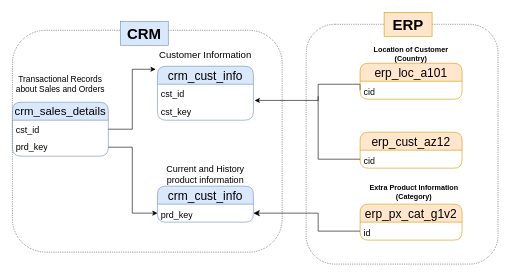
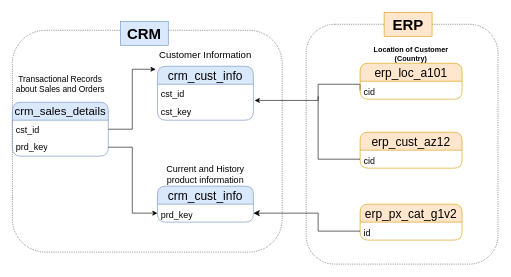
(414, 192) -> none
